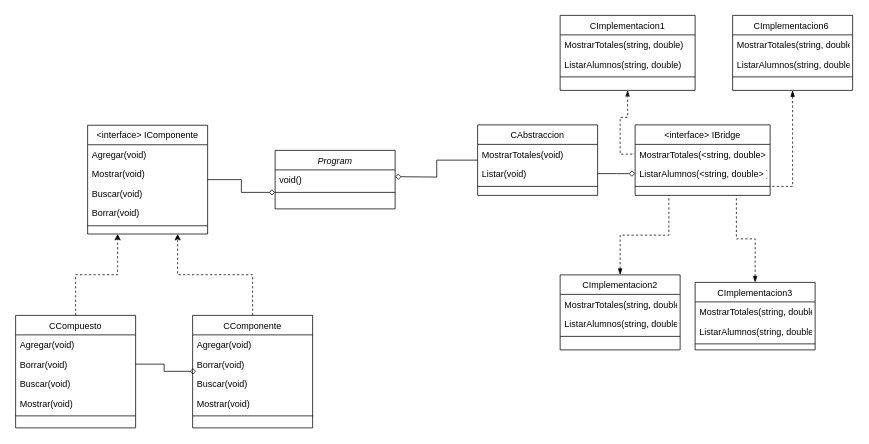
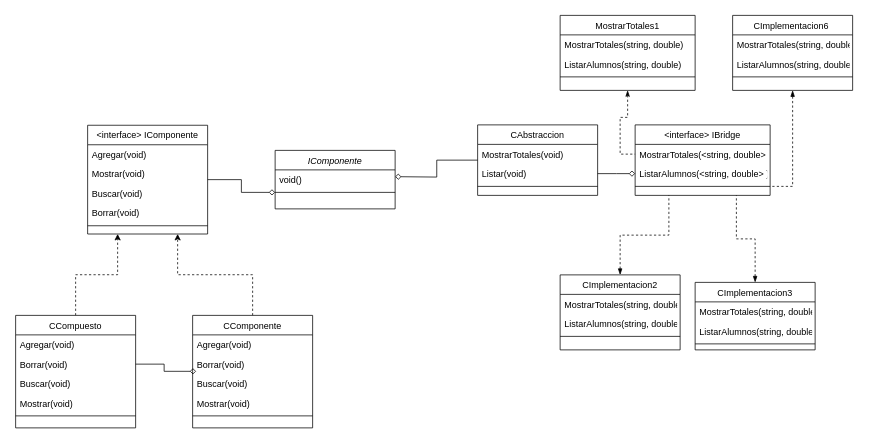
(627, 26) -> (627, 26)
(335, 161) -> (335, 161)
